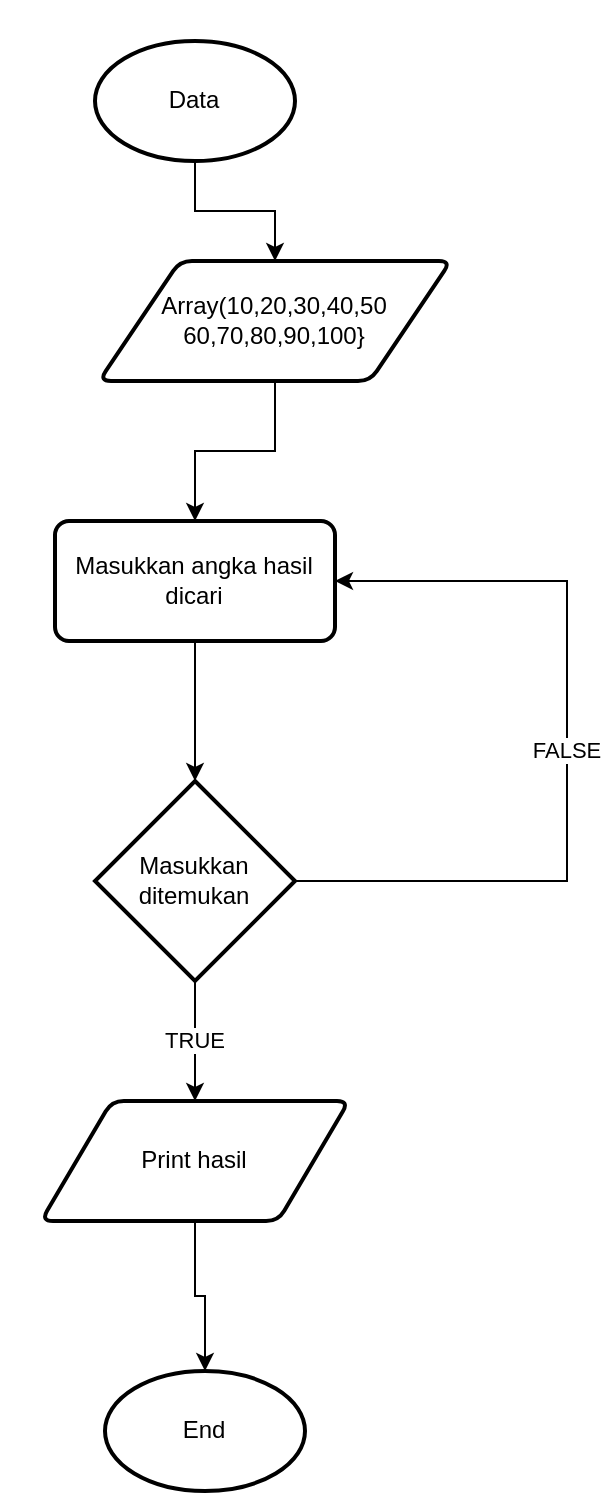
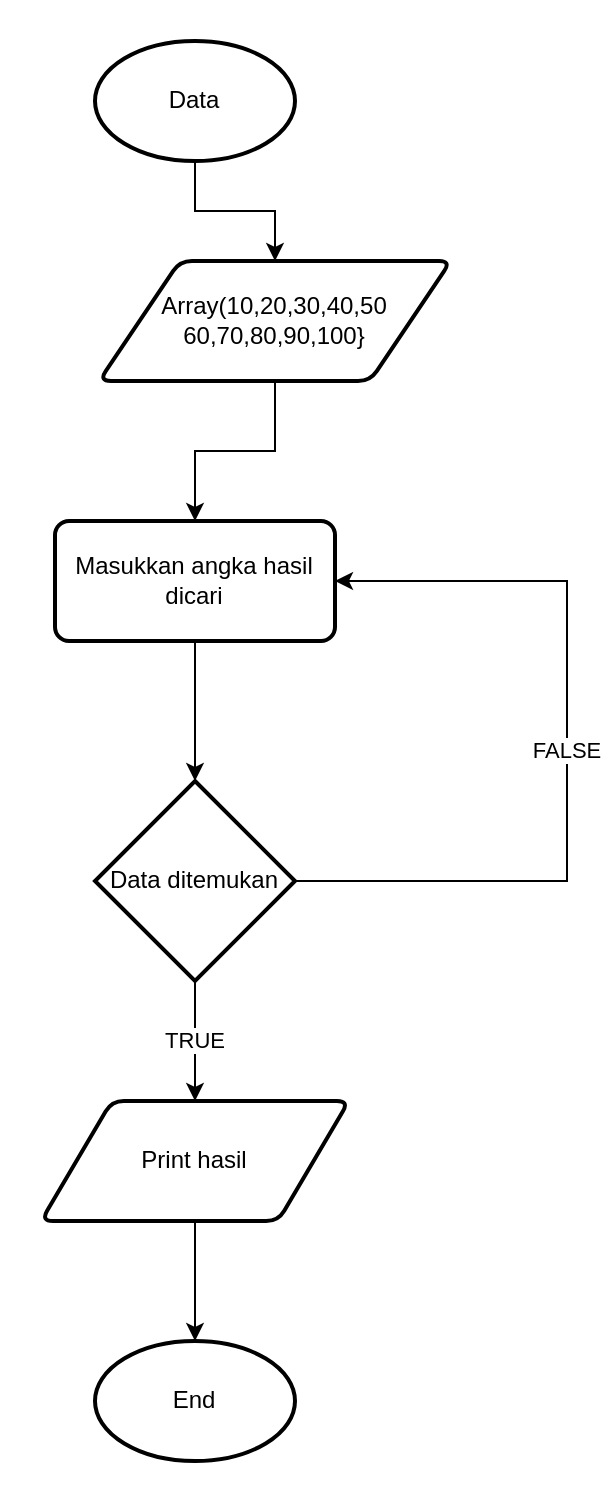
(195, 881) -> (195, 881)
(205, 1431) -> (195, 1401)
